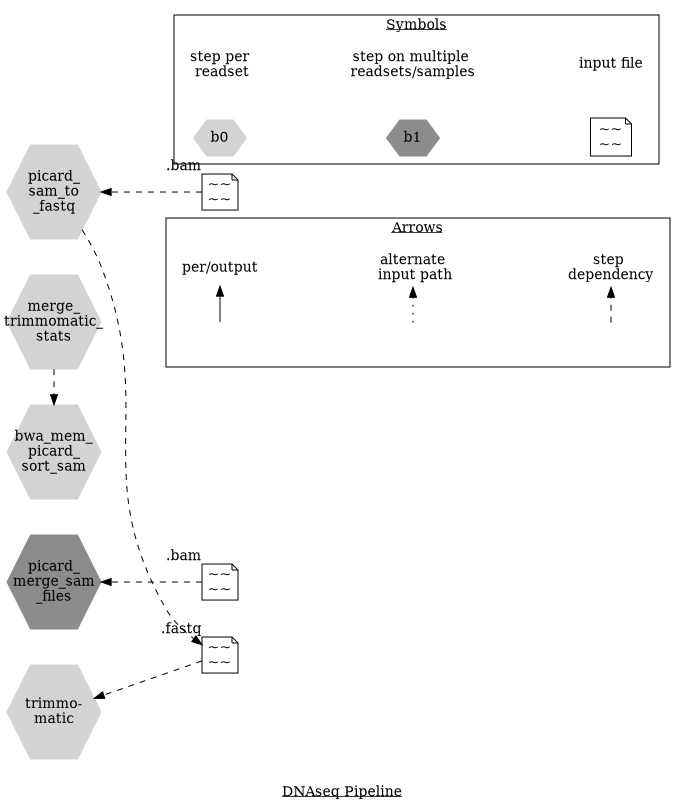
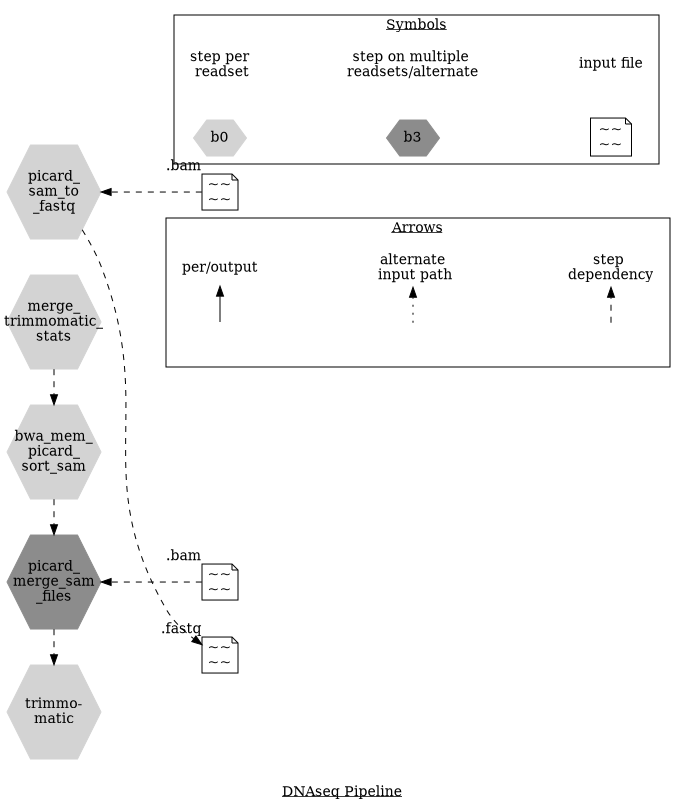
(413, 65) -> (413, 65)
(413, 138) -> (413, 138)
none -> (54, 512)
(153, 678) -> (54, 642)
